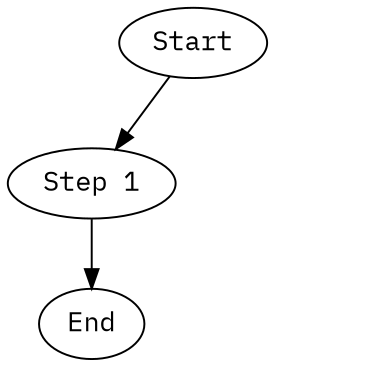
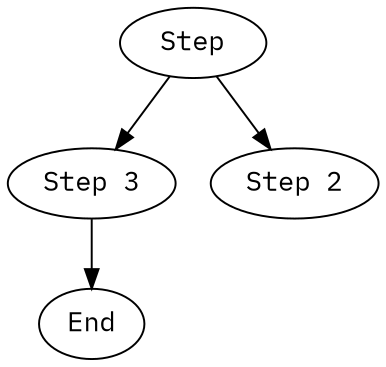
(193, 43) -> (193, 43)
(92, 183) -> (92, 183)
none -> (295, 183)
